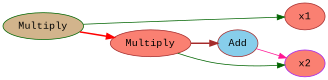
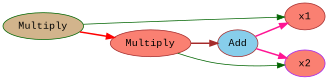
none -> (268, 31)
(268, 52) -> (268, 52)
